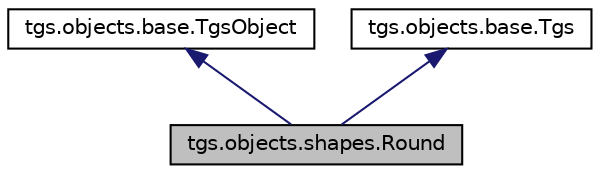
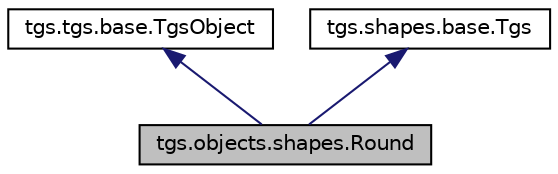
(161, 29) -> (141, 29)
(472, 29) -> (430, 29)
